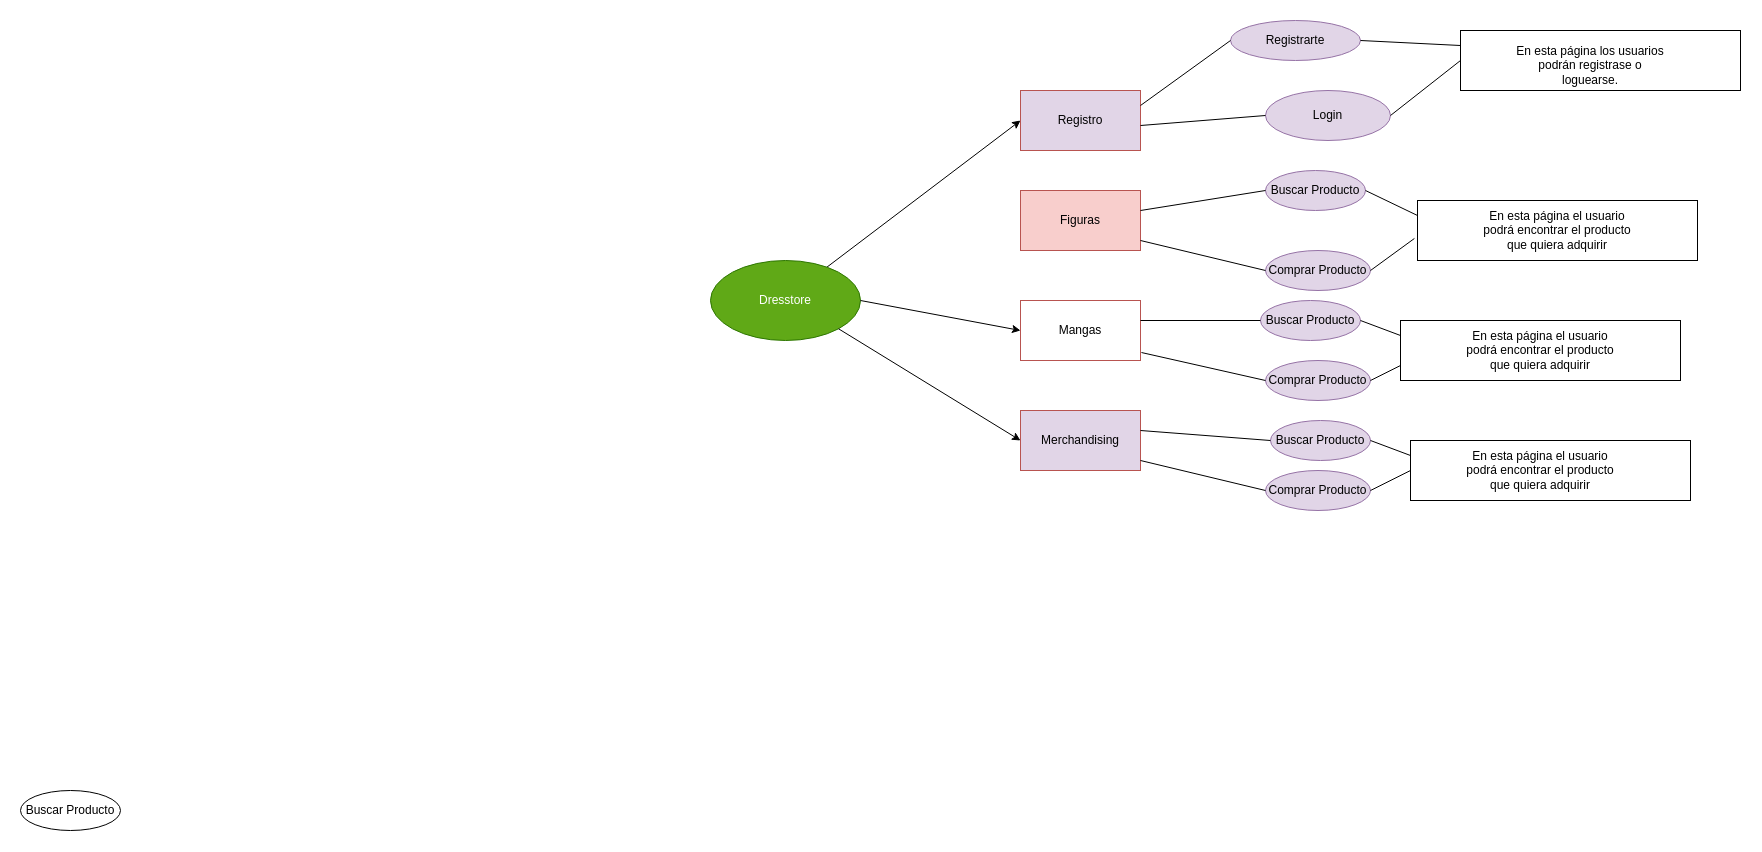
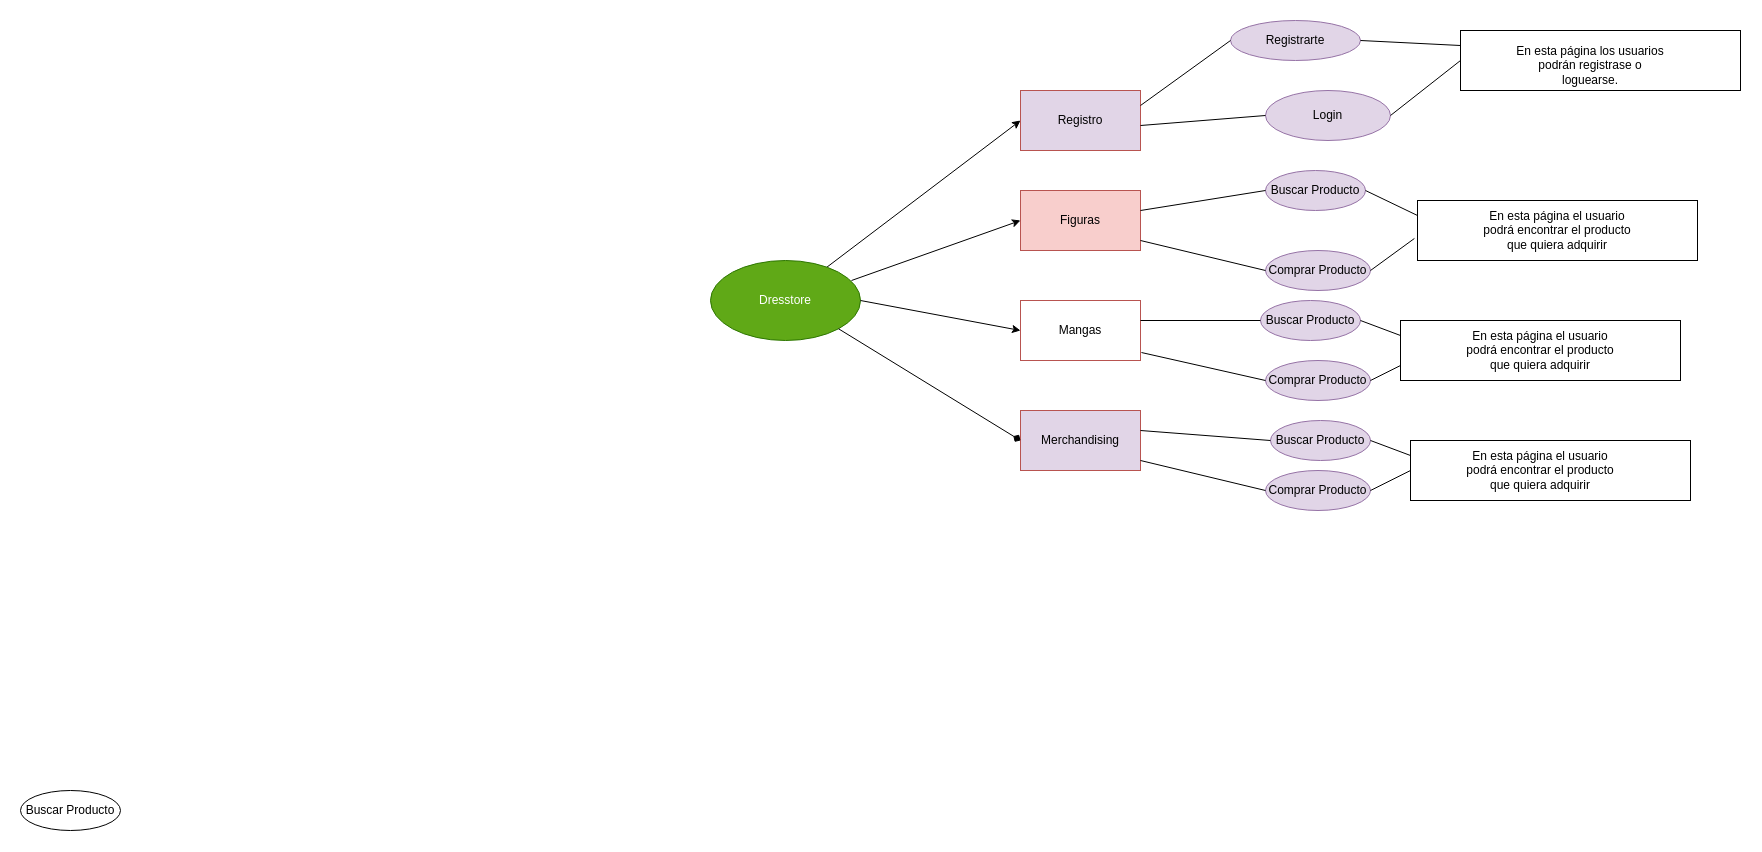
none -> (933, 252)
(1013, 436) -> (1013, 436)
